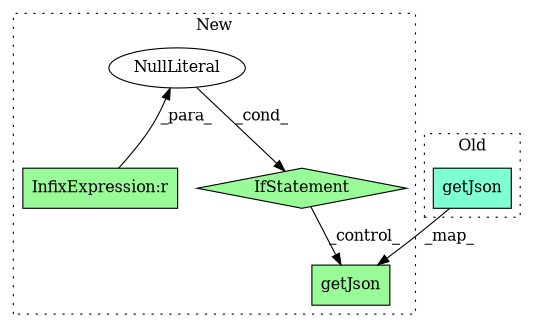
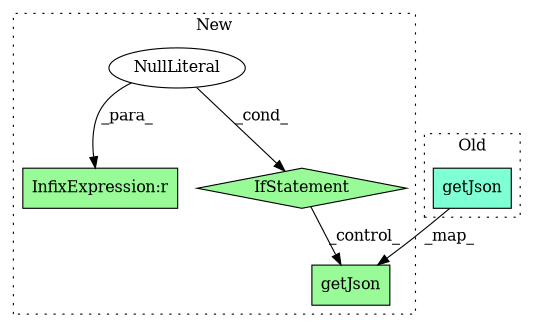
(145, 135) -> (99, 113)
